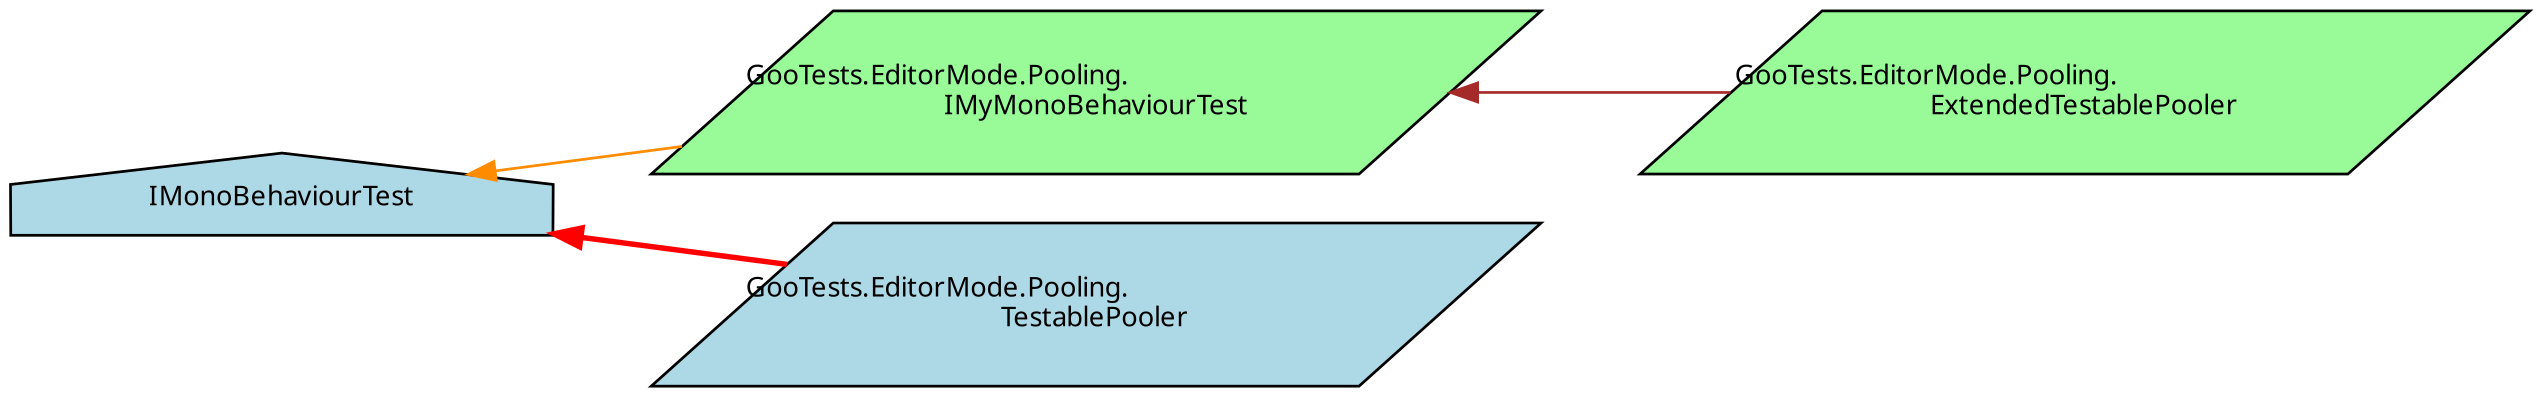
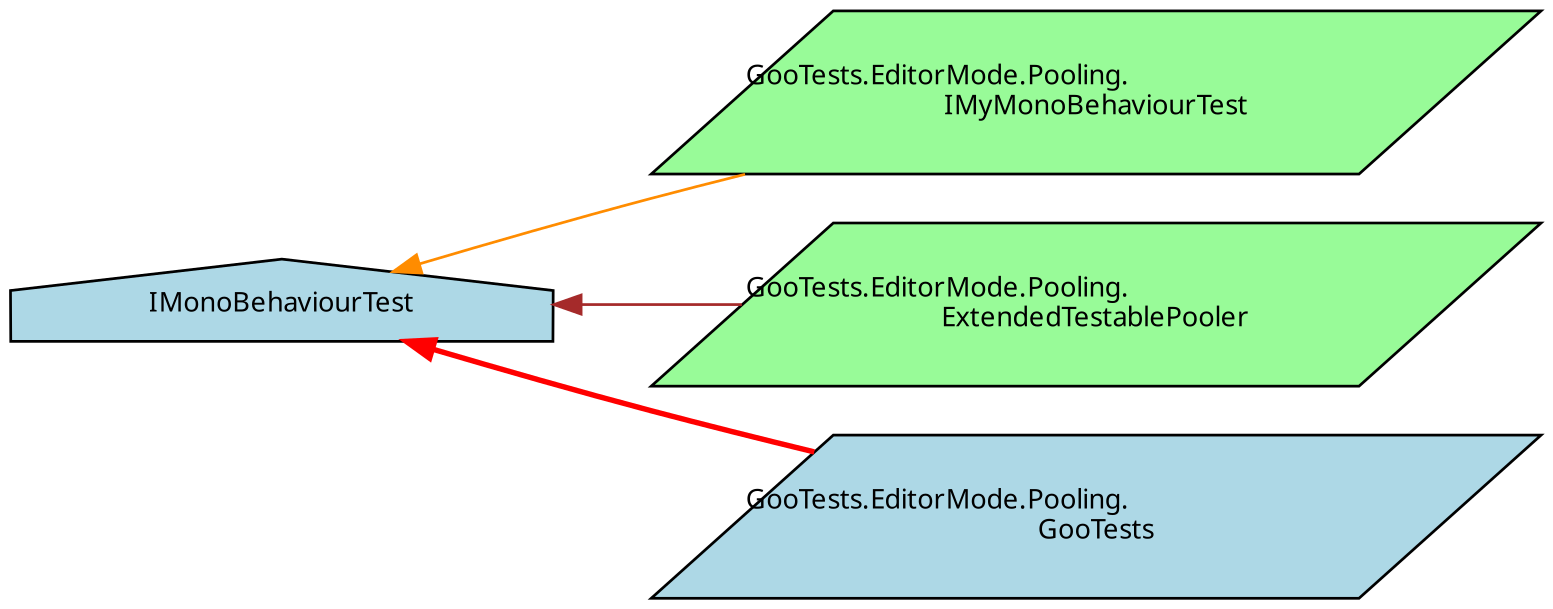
(1604, 92) -> (662, 305)
(1096, 305) -> (1096, 517)
